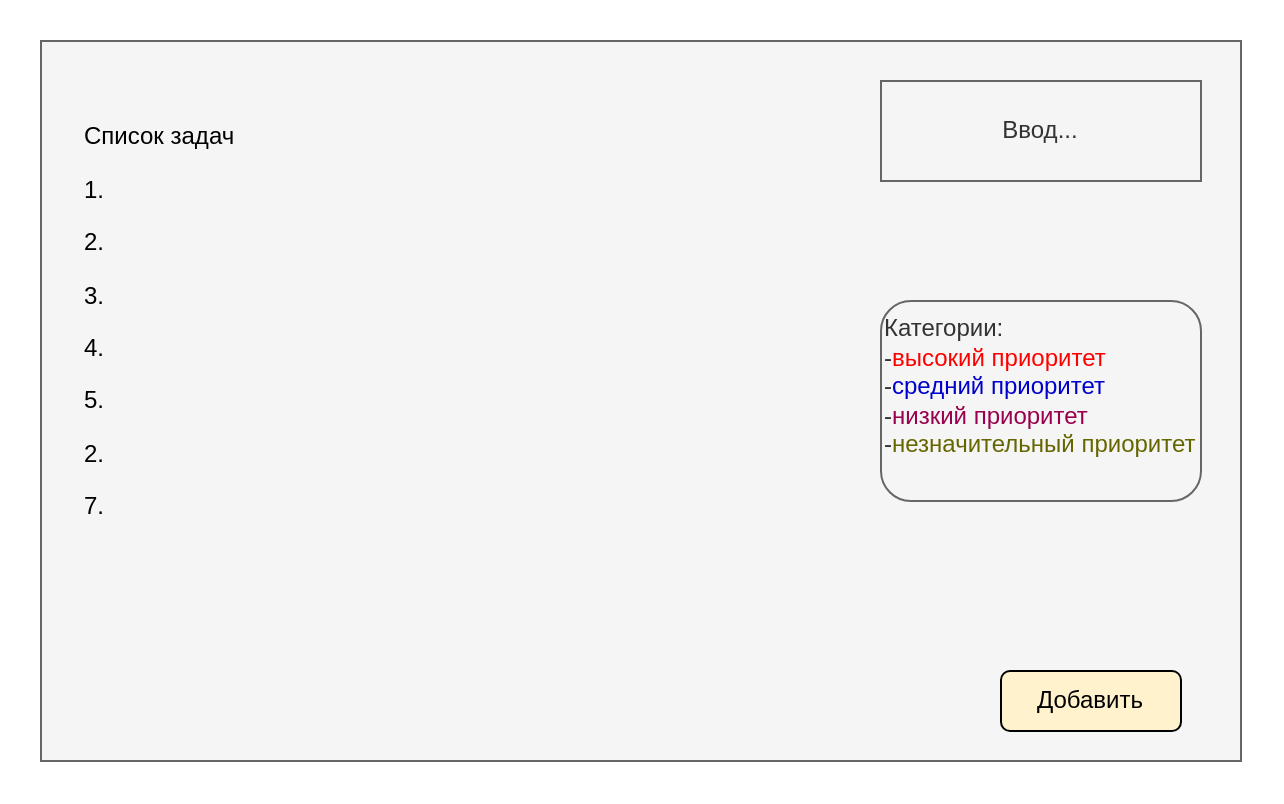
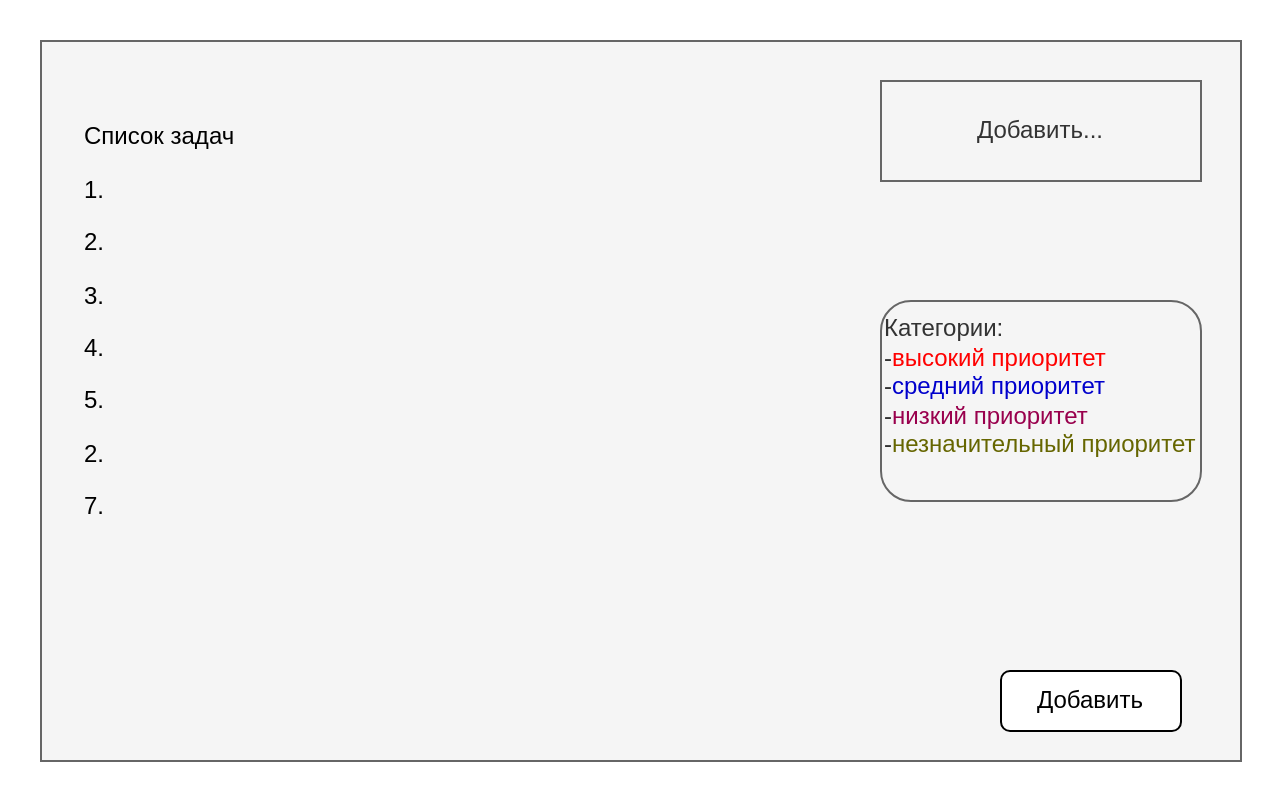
(1041, 131) -> (1041, 131)
(1091, 701) -> (1091, 701)
